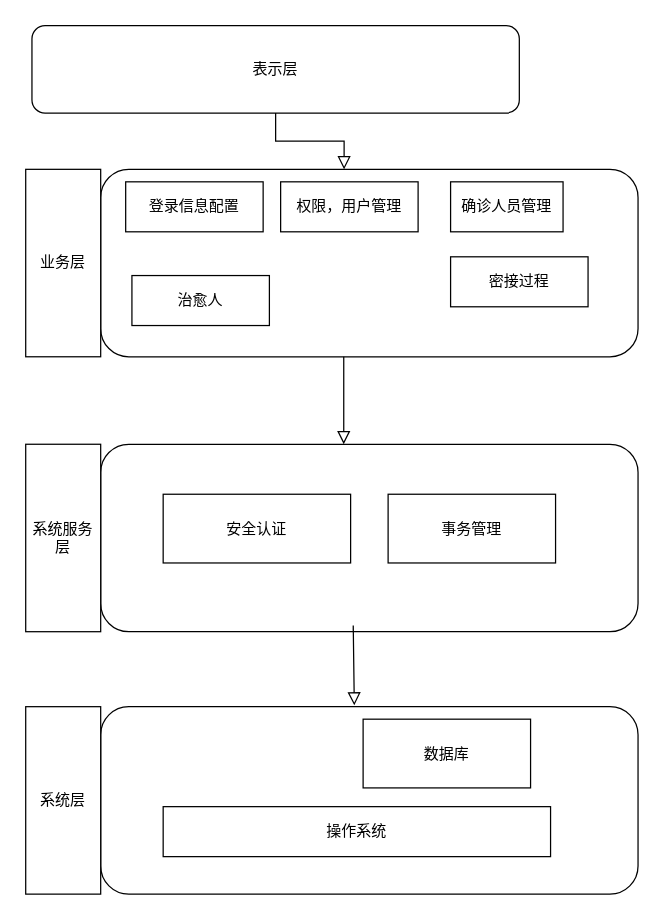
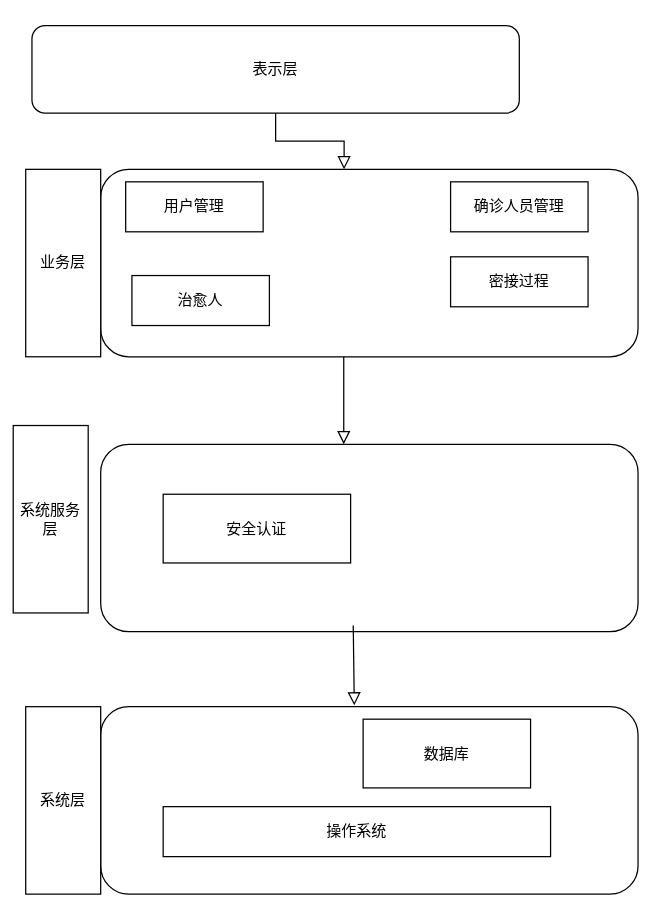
(194, 207) -> (194, 207)
(349, 207) -> none
(507, 207) -> (519, 207)
(472, 529) -> none
(63, 538) -> (51, 519)
